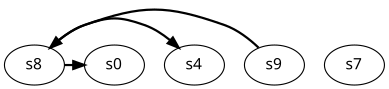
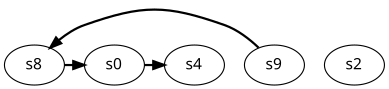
(128, 20) -> (149, 65)
(354, 65) -> (354, 65)
